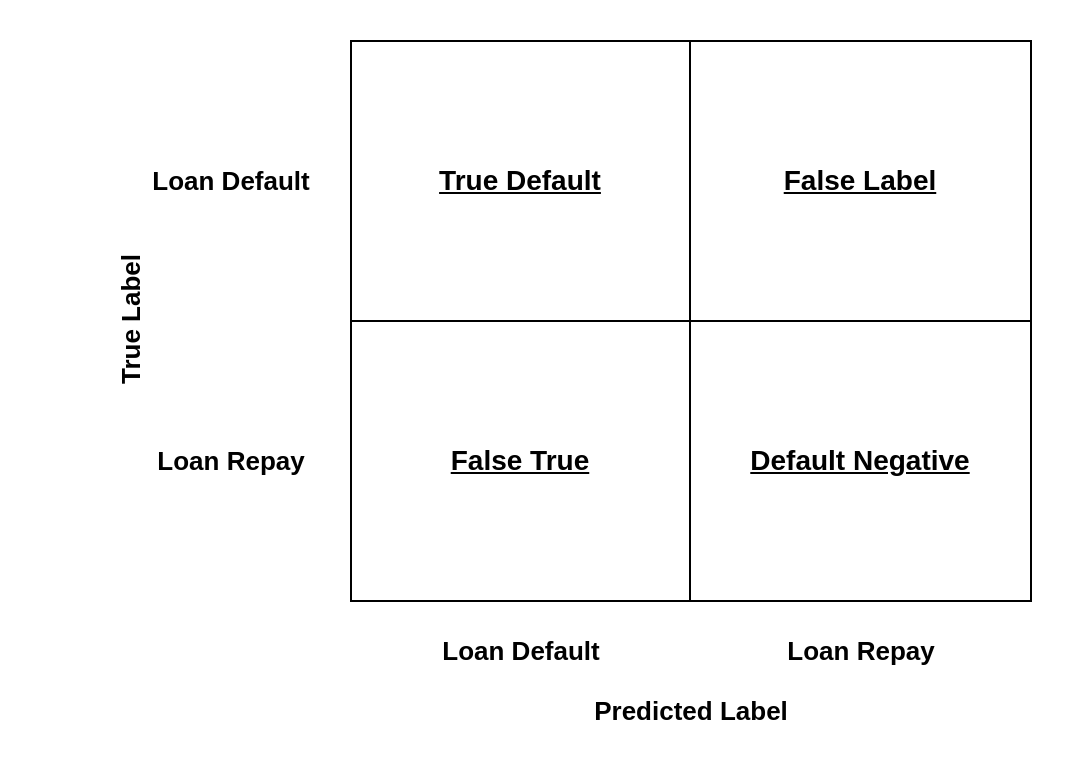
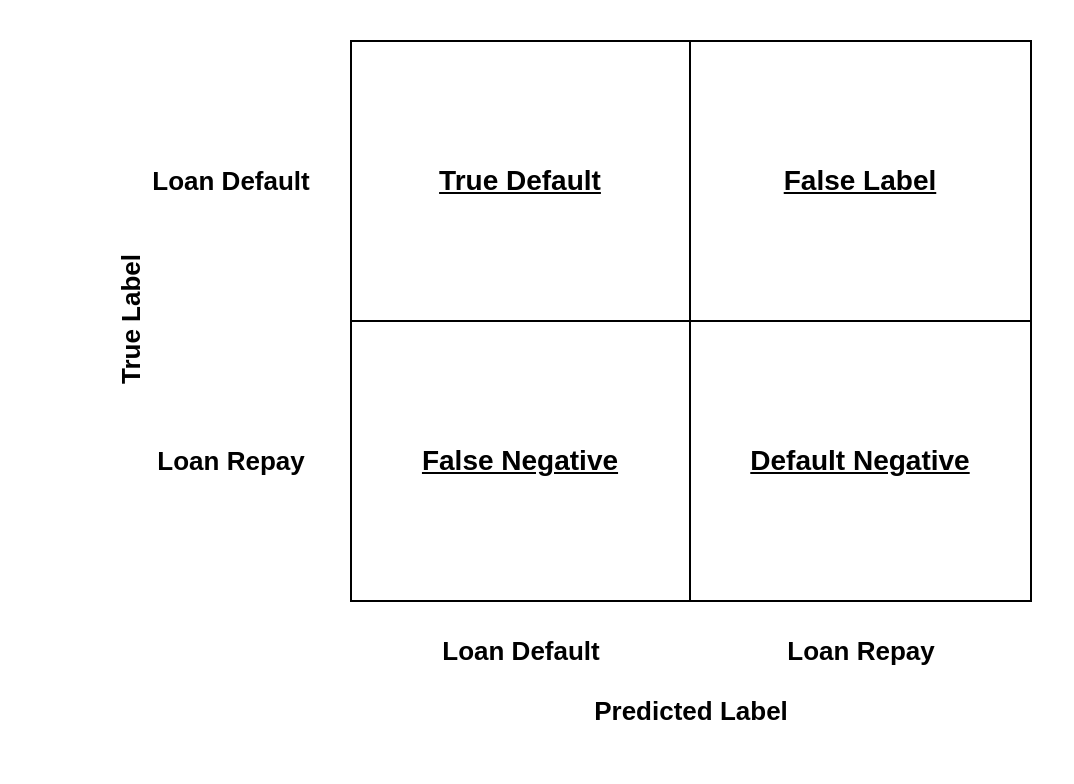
(521, 461) -> (521, 461)
